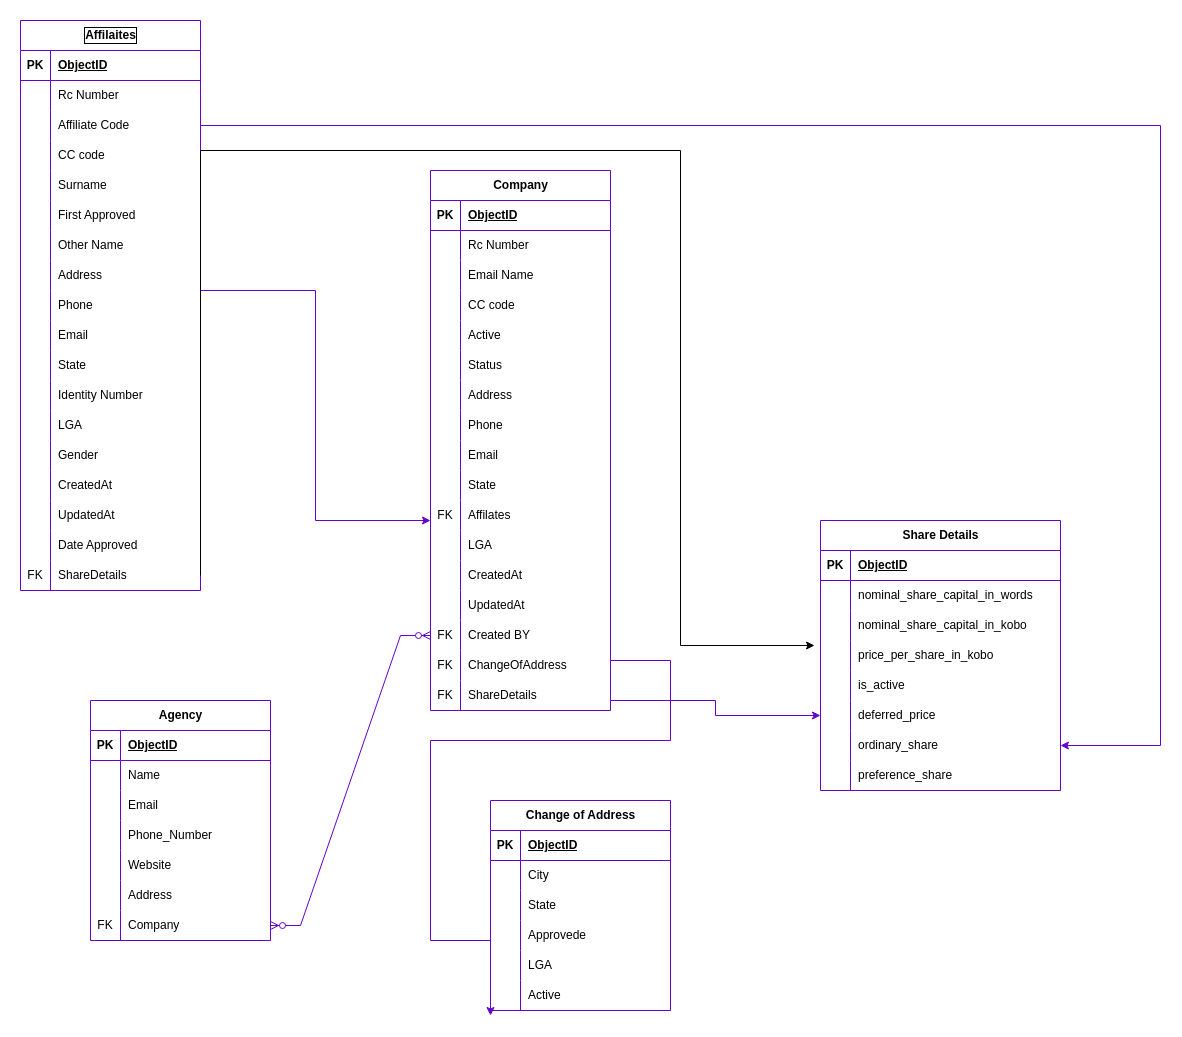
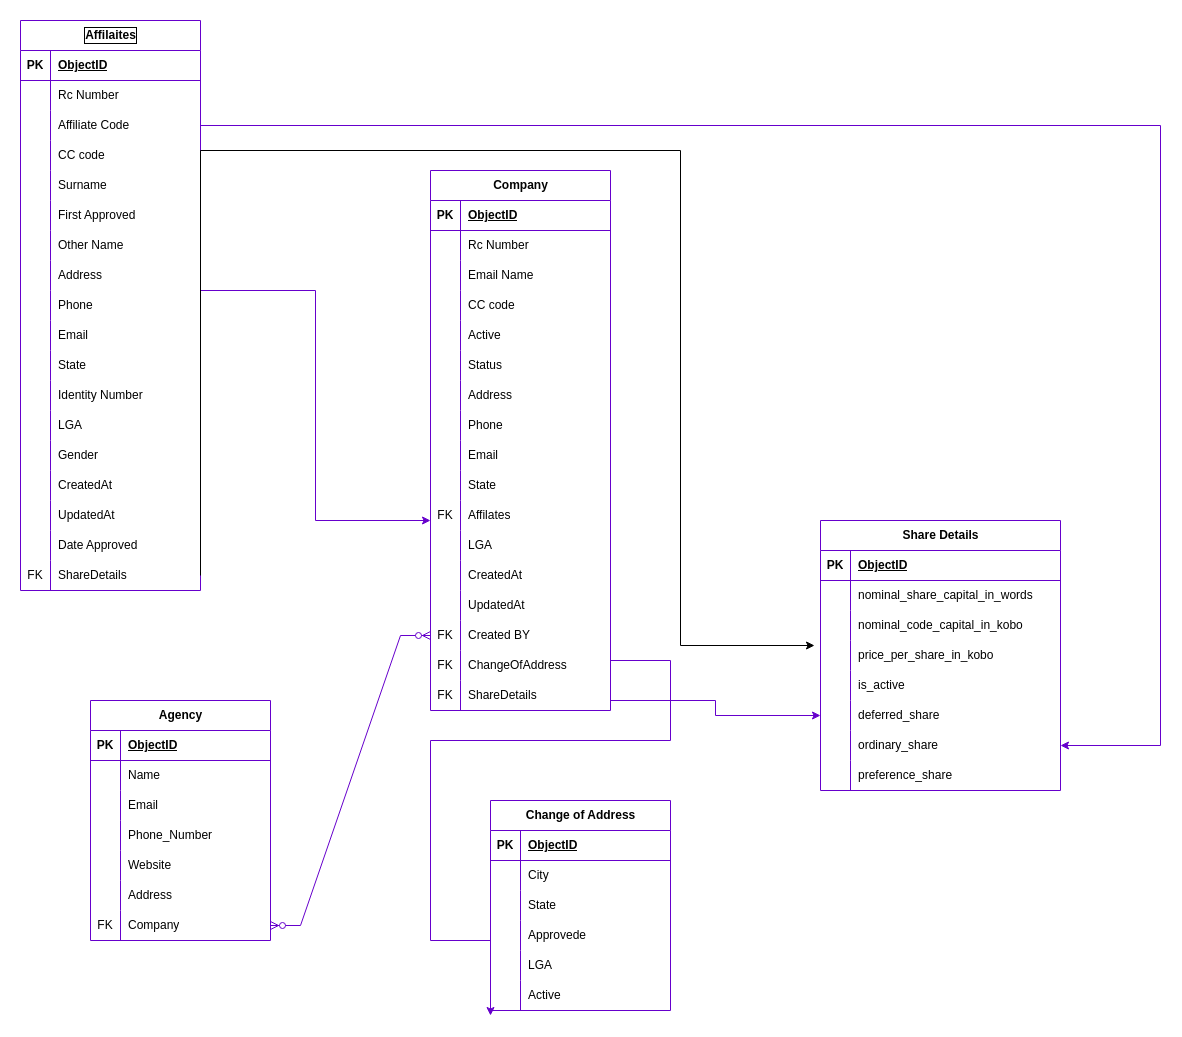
(948, 626) -> (945, 626)
(904, 716) -> (906, 716)
